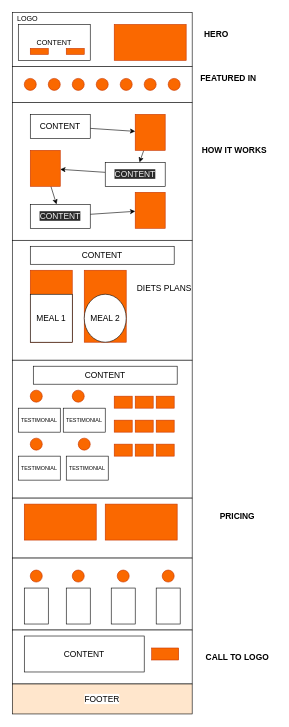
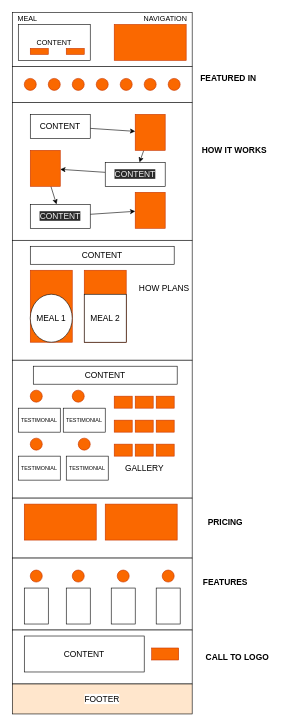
(28, 18) -> (28, 18)
none -> (165, 18)
(216, 33) -> none
(166, 288) -> (166, 288)
(51, 318) -> (51, 318)
(105, 318) -> (105, 318)
none -> (144, 468)
(237, 516) -> (225, 522)
none -> (225, 582)
